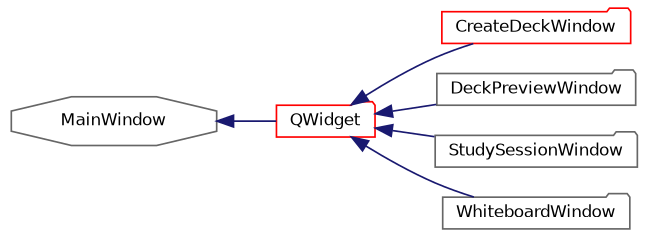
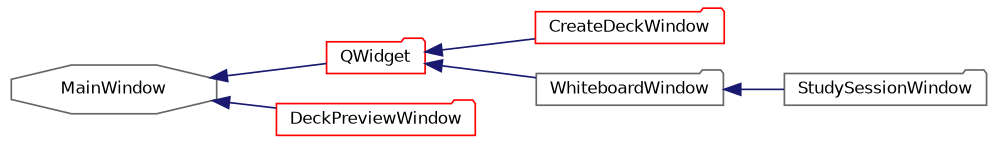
(536, 89) -> (376, 119)
(414, 108) -> (253, 105)
(413, 134) -> (762, 89)
